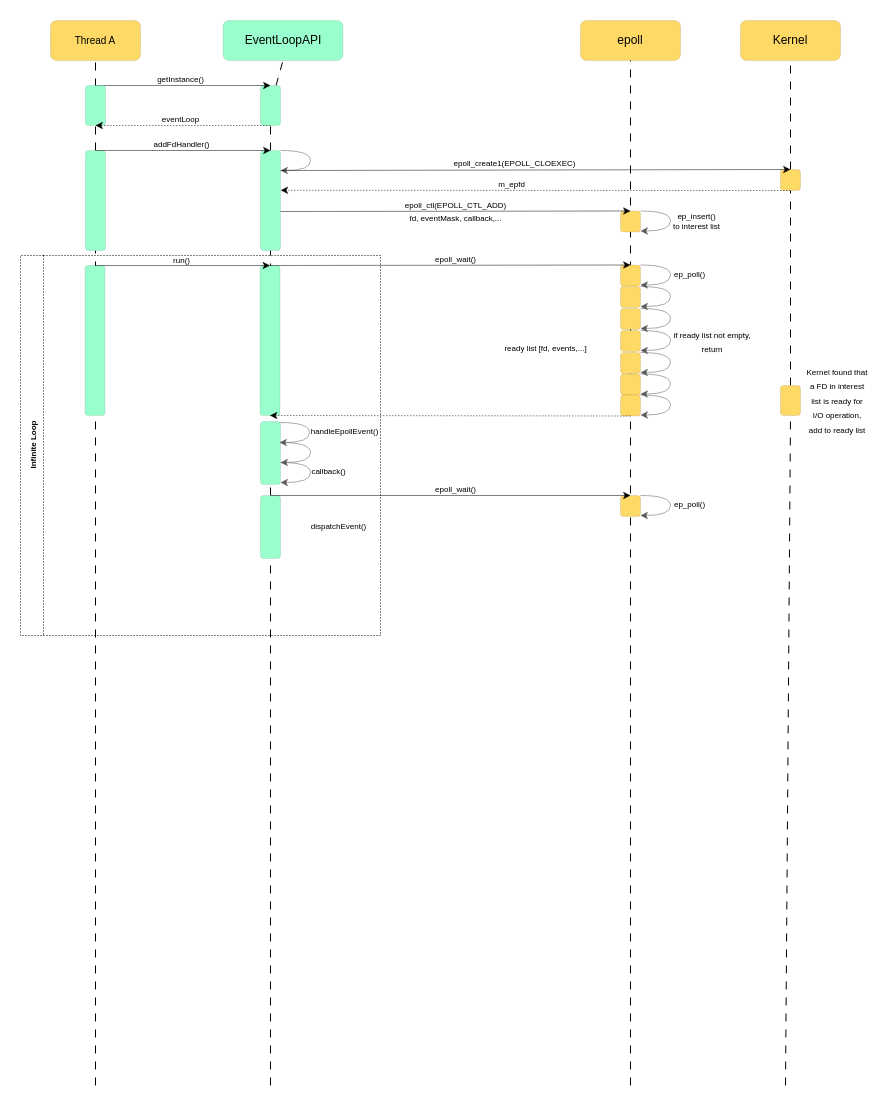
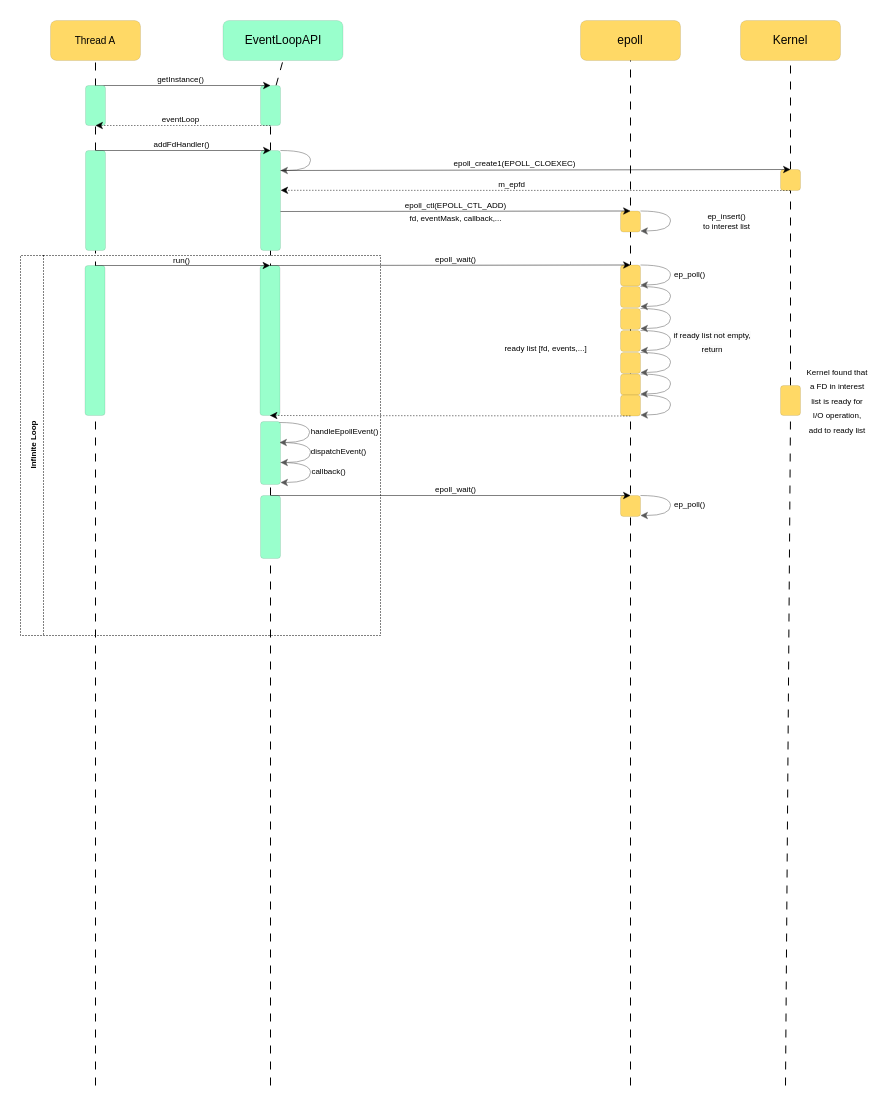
(697, 222) -> (727, 222)
(339, 527) -> (339, 452)
